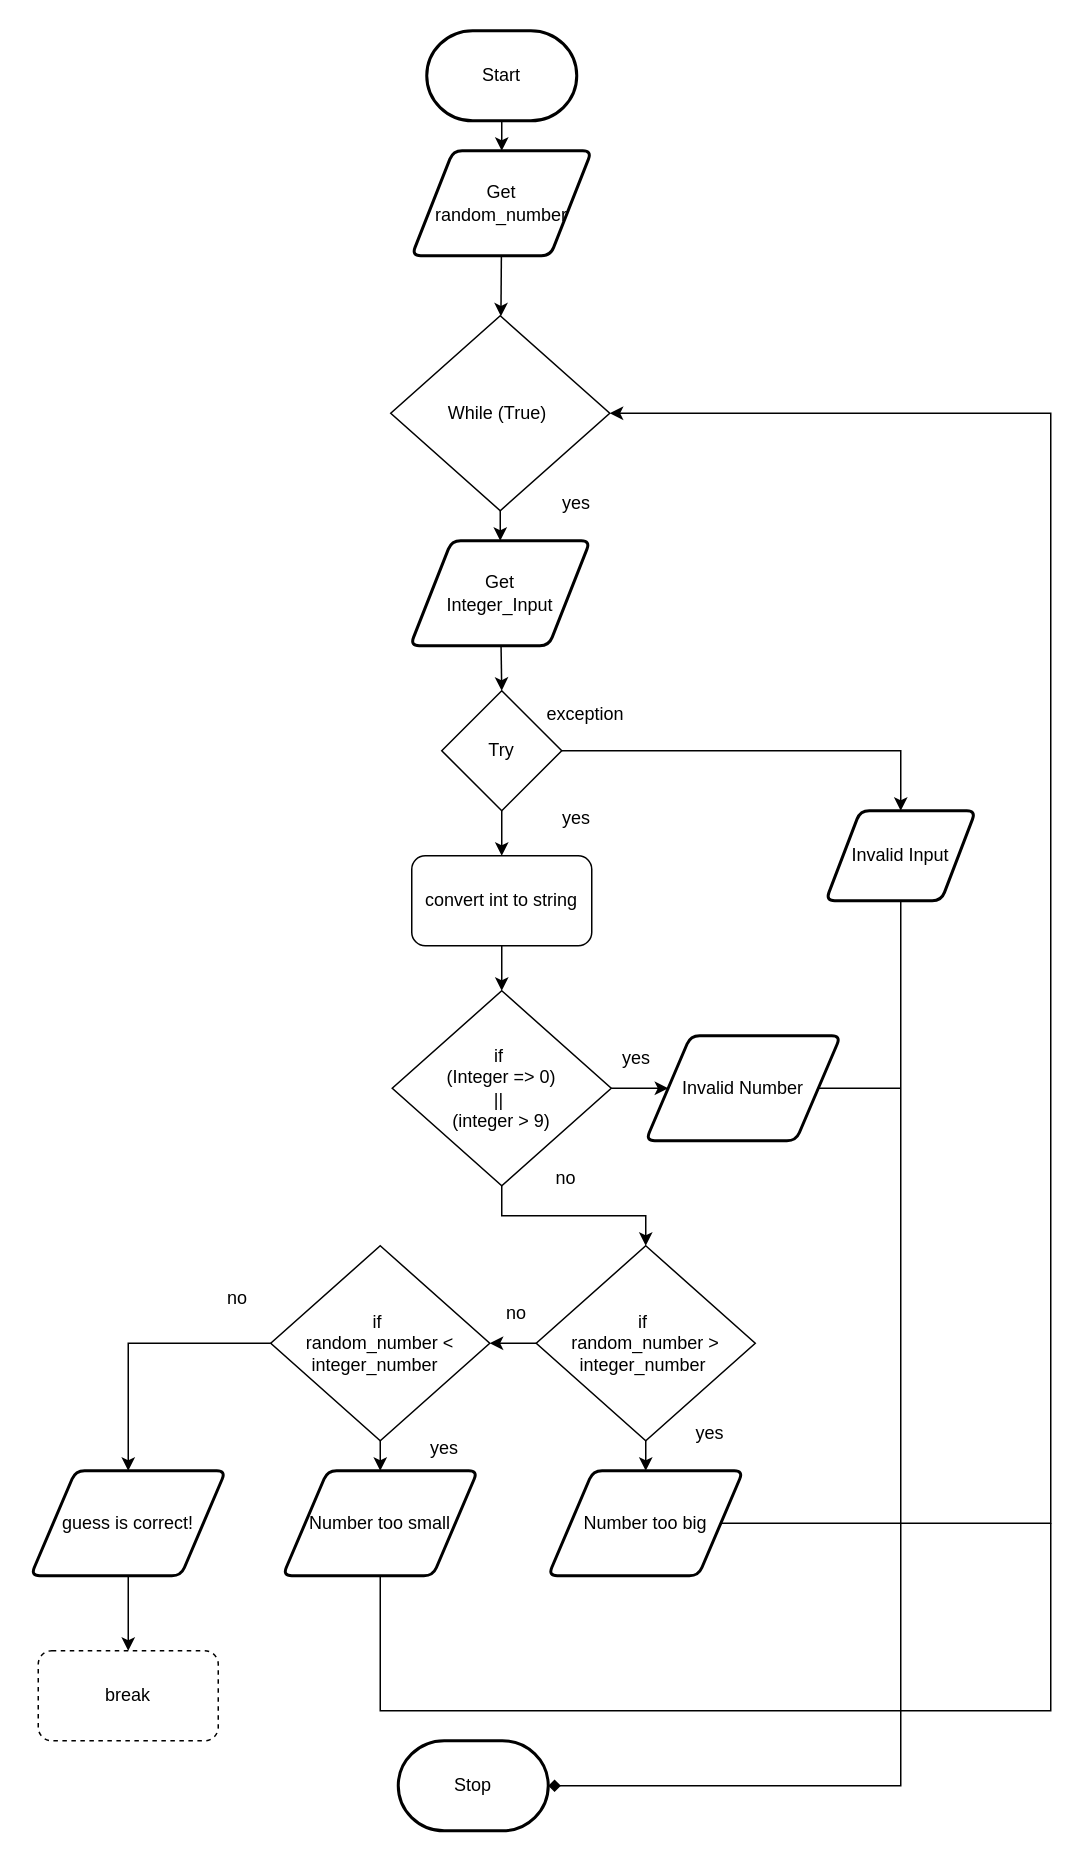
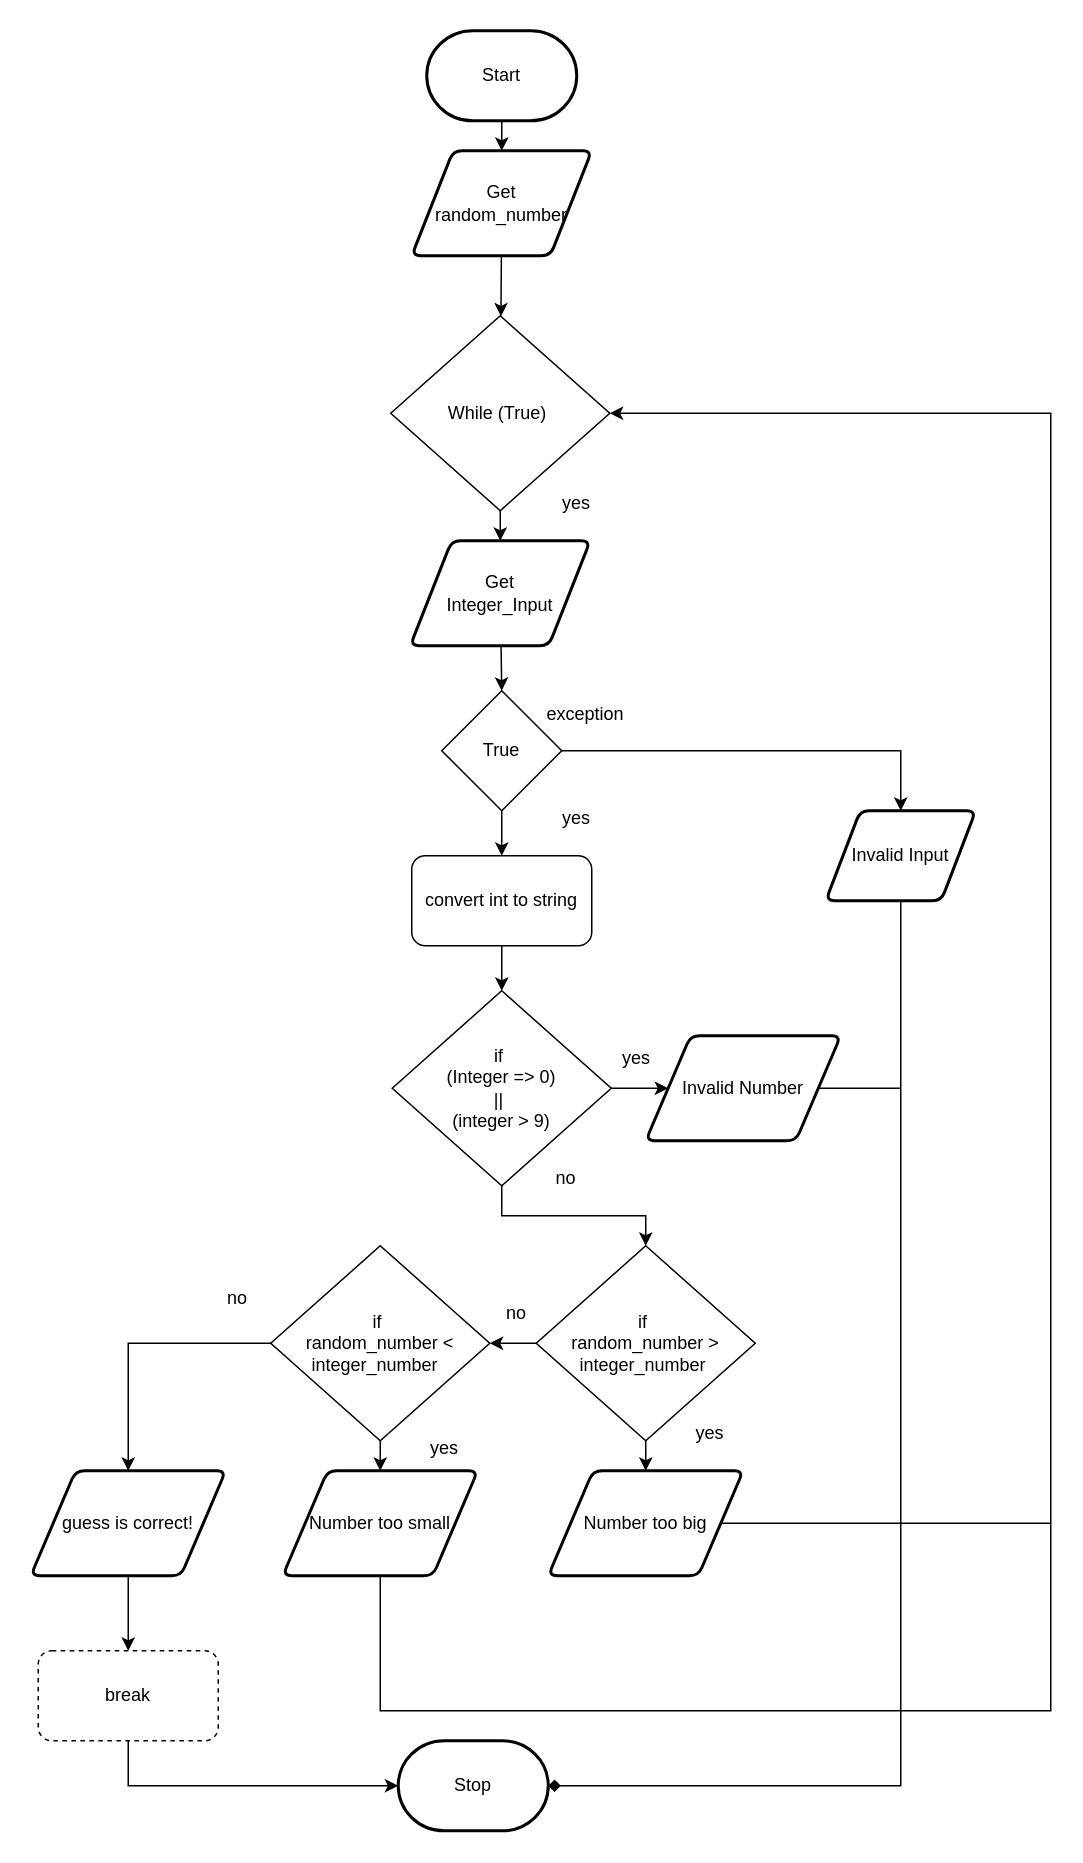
(502, 751) -> (502, 751)
none -> (235, 1786)
